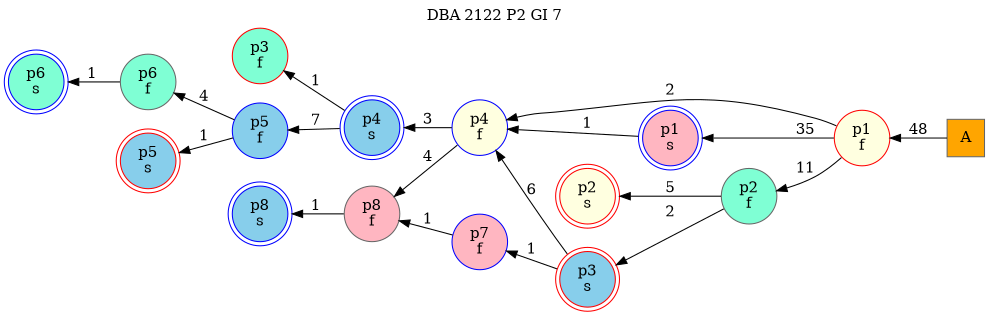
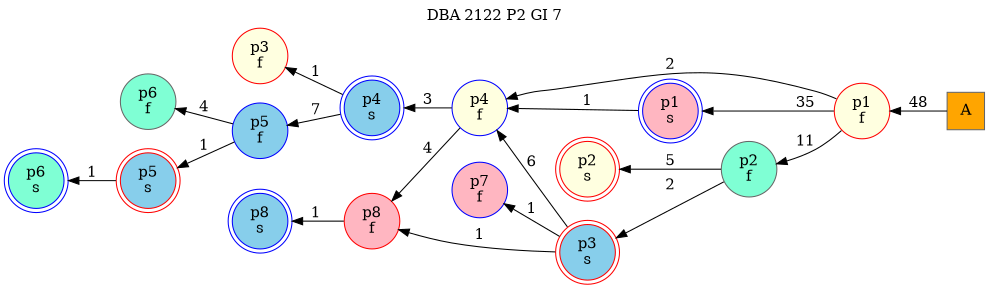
(260, 56) -> (260, 56)
(100, 82) -> (97, 181)
(372, 214) -> (372, 221)
(431, 229) -> (481, 247)
